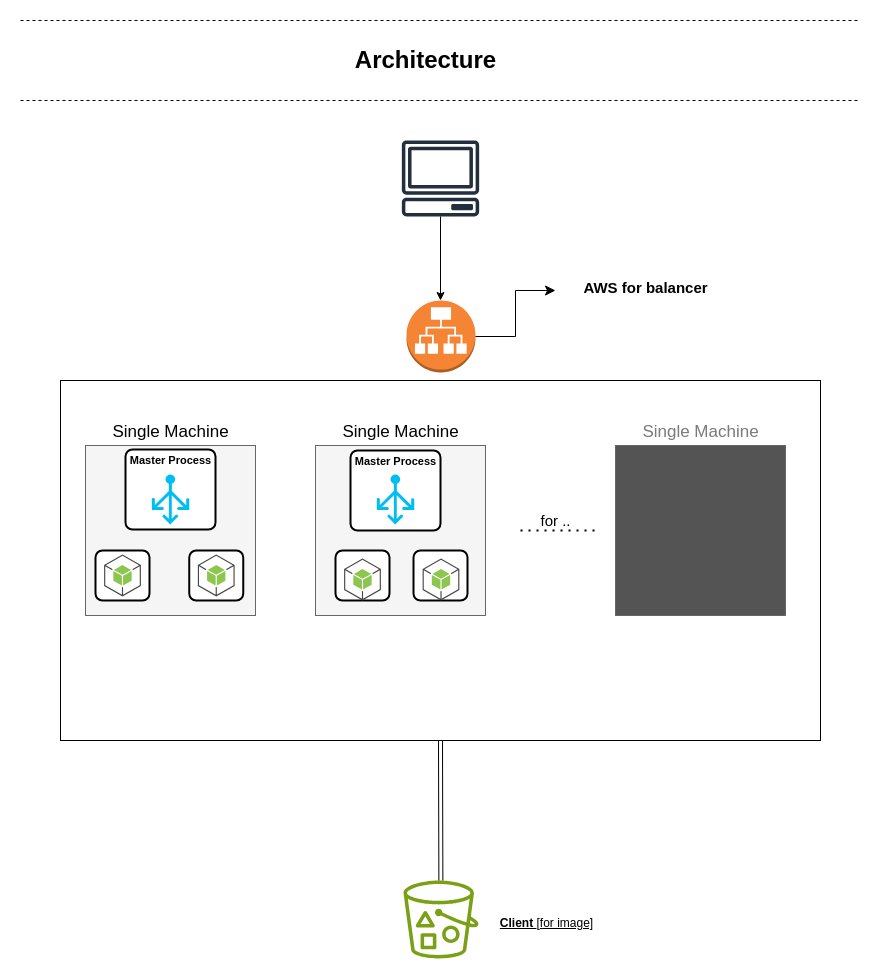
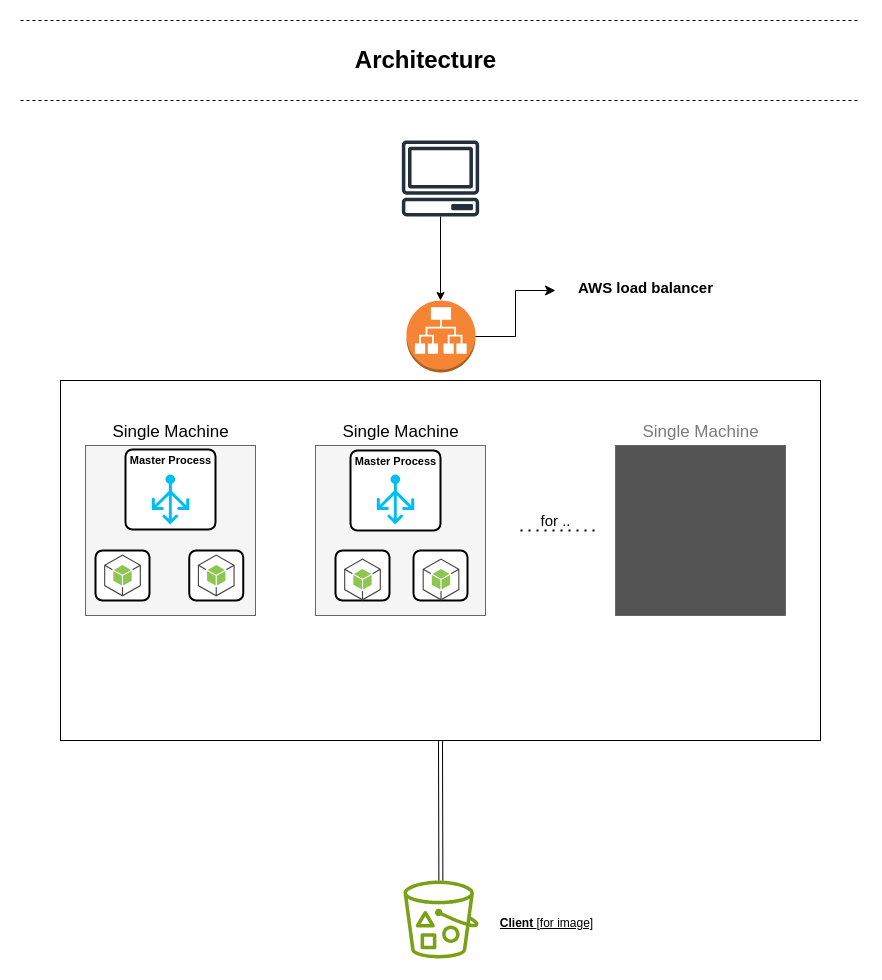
(646, 286) -> (646, 286)
